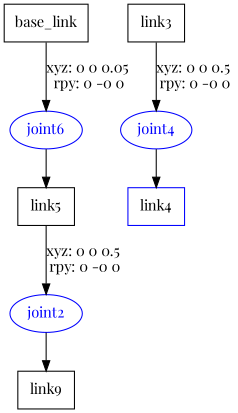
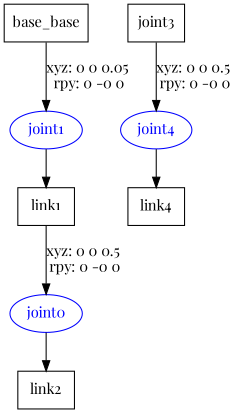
(46, 23) -> (46, 23)
(156, 23) -> (156, 23)
(46, 130) -> (46, 130)
(46, 207) -> (46, 207)
(156, 207) -> (156, 207)
(46, 314) -> (46, 314)
(46, 390) -> (46, 390)
